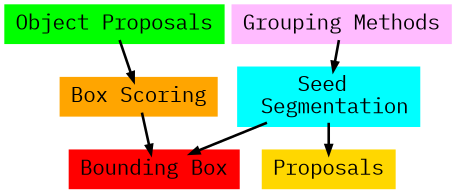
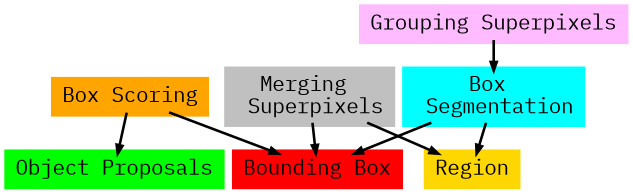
(342, 24) -> (494, 24)
(125, 57) -> (123, 129)
none -> (310, 97)
(329, 97) -> (494, 97)
(329, 169) -> (472, 169)
